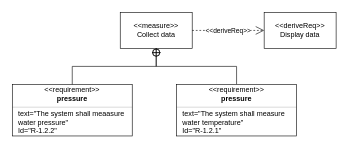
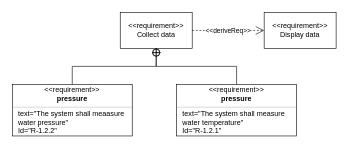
(156, 30) -> (156, 30)
(300, 30) -> (300, 30)
